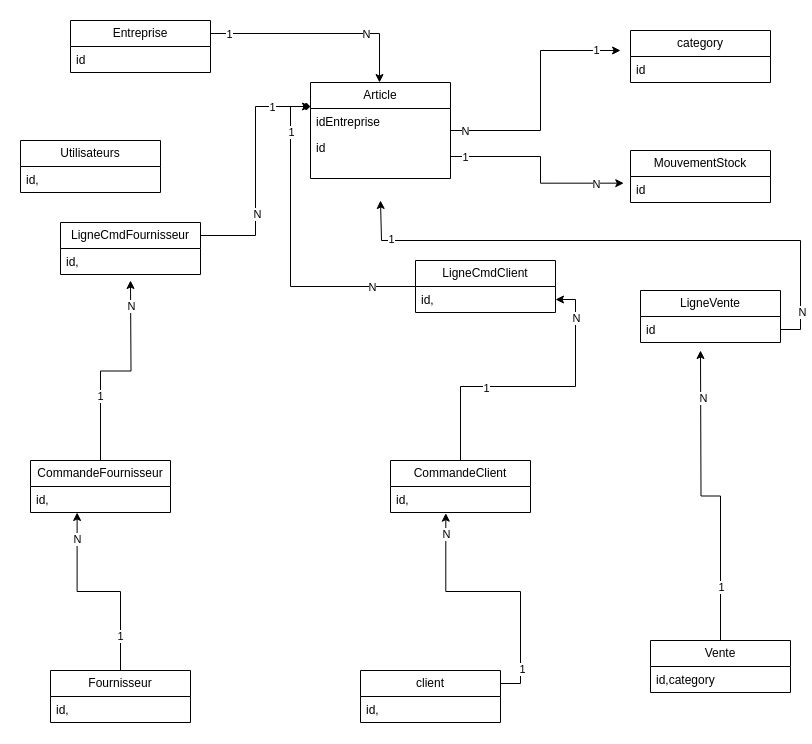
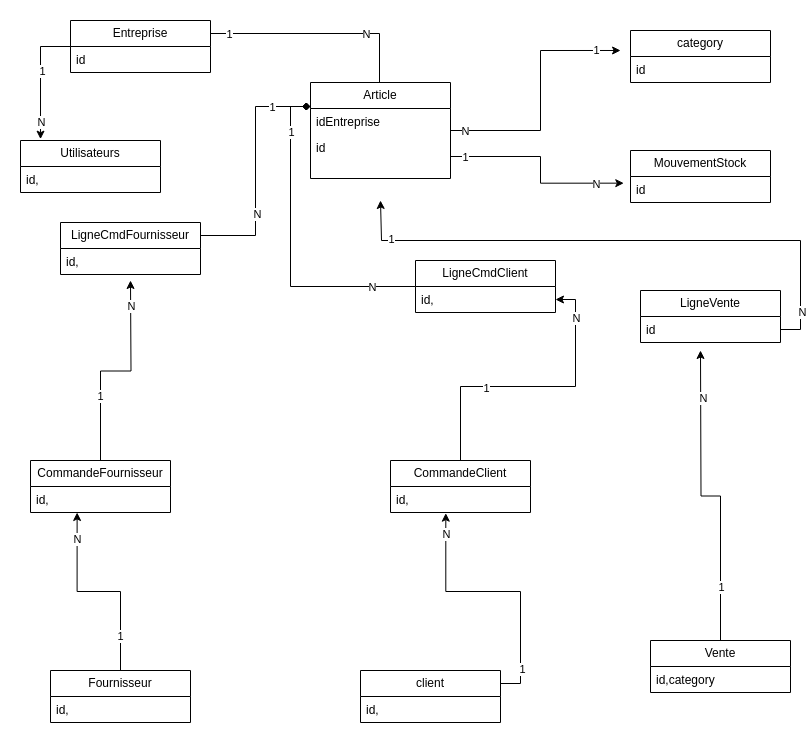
(380, 74) -> (380, 76)
none -> (41, 76)
(303, 107) -> (303, 107)
